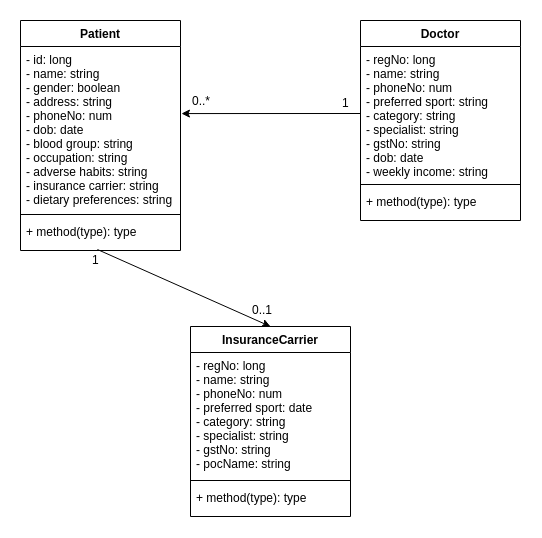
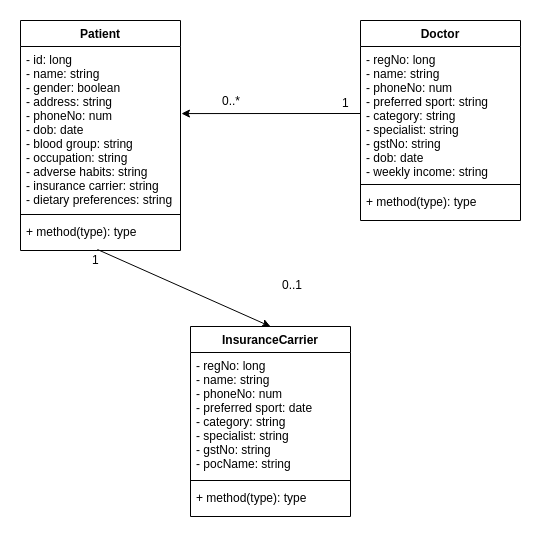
(206, 102) -> (236, 102)
(271, 311) -> (301, 286)
